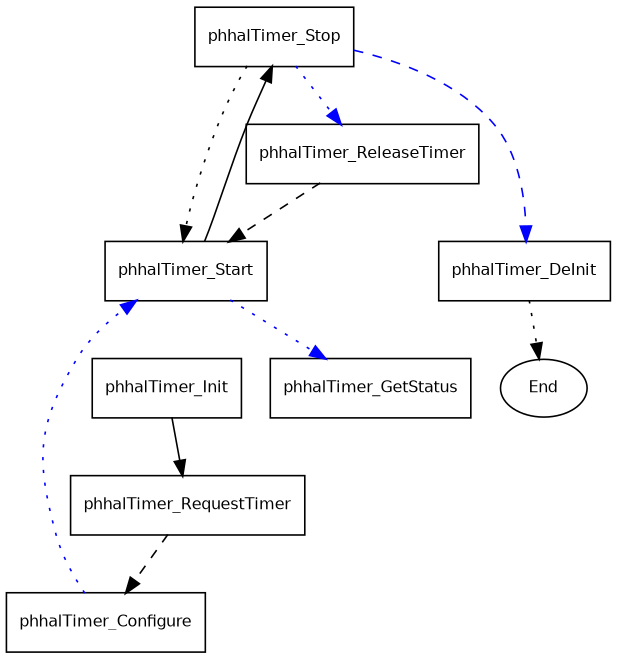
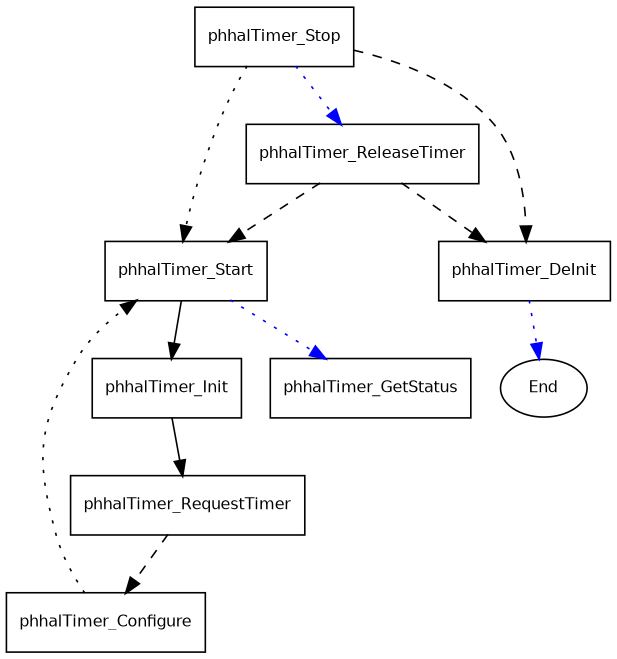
(475, 106) -> (475, 106)
(233, 161) -> (178, 322)
none -> (437, 208)
(533, 322) -> (533, 322)
(44, 443) -> (44, 443)
